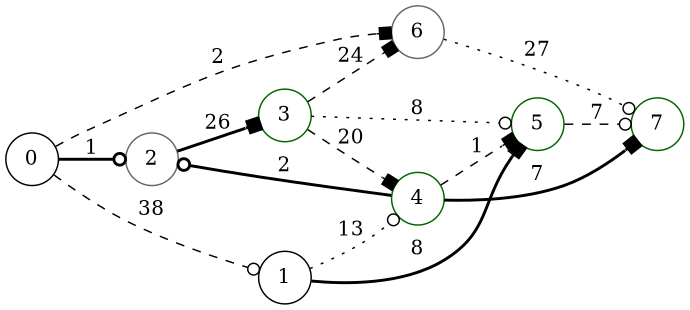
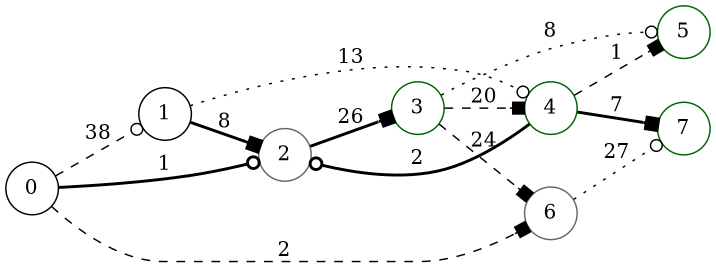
(592, 124) -> none
(440, 262) -> (218, 132)
